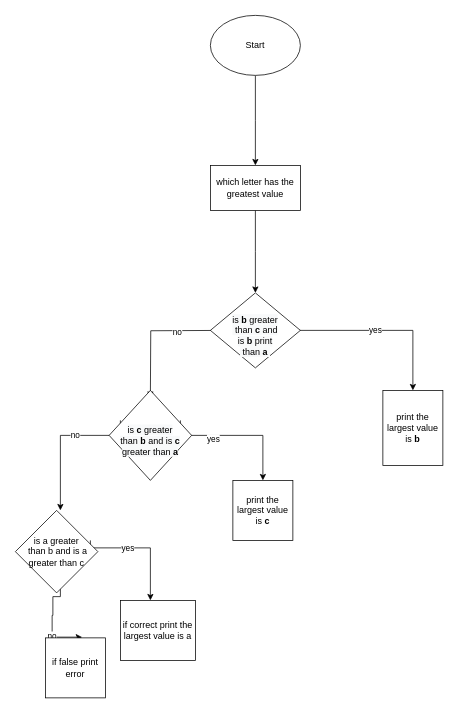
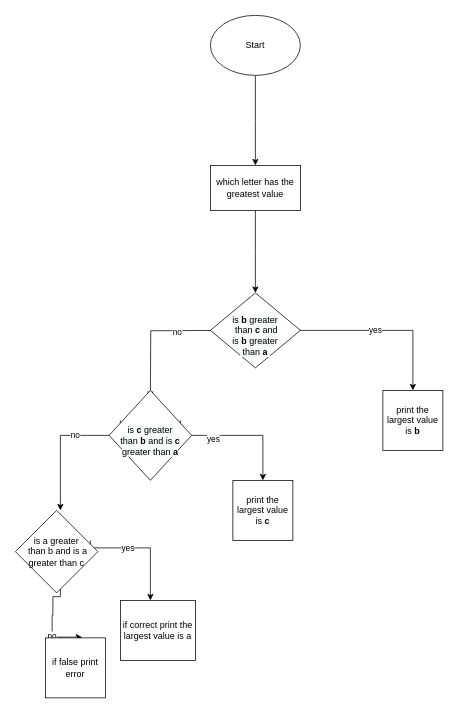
(255, 330) -> (255, 330)
(413, 428) -> (413, 420)
